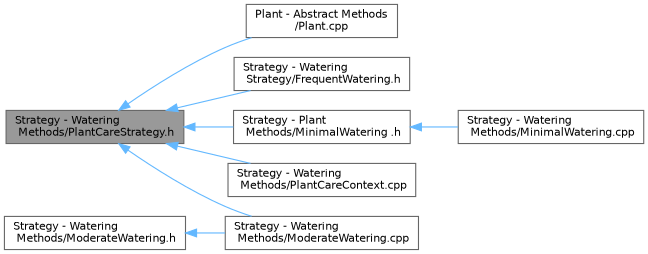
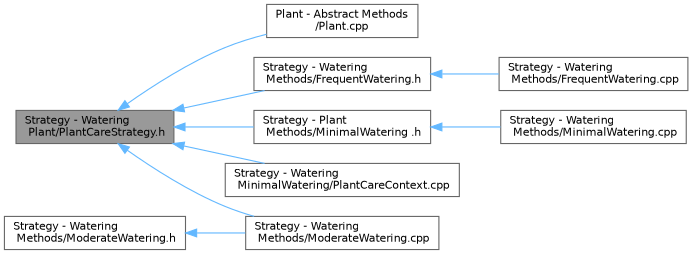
(322, 74) -> (342, 74)
none -> (593, 74)
(95, 127) -> (95, 127)
(322, 180) -> (342, 180)
